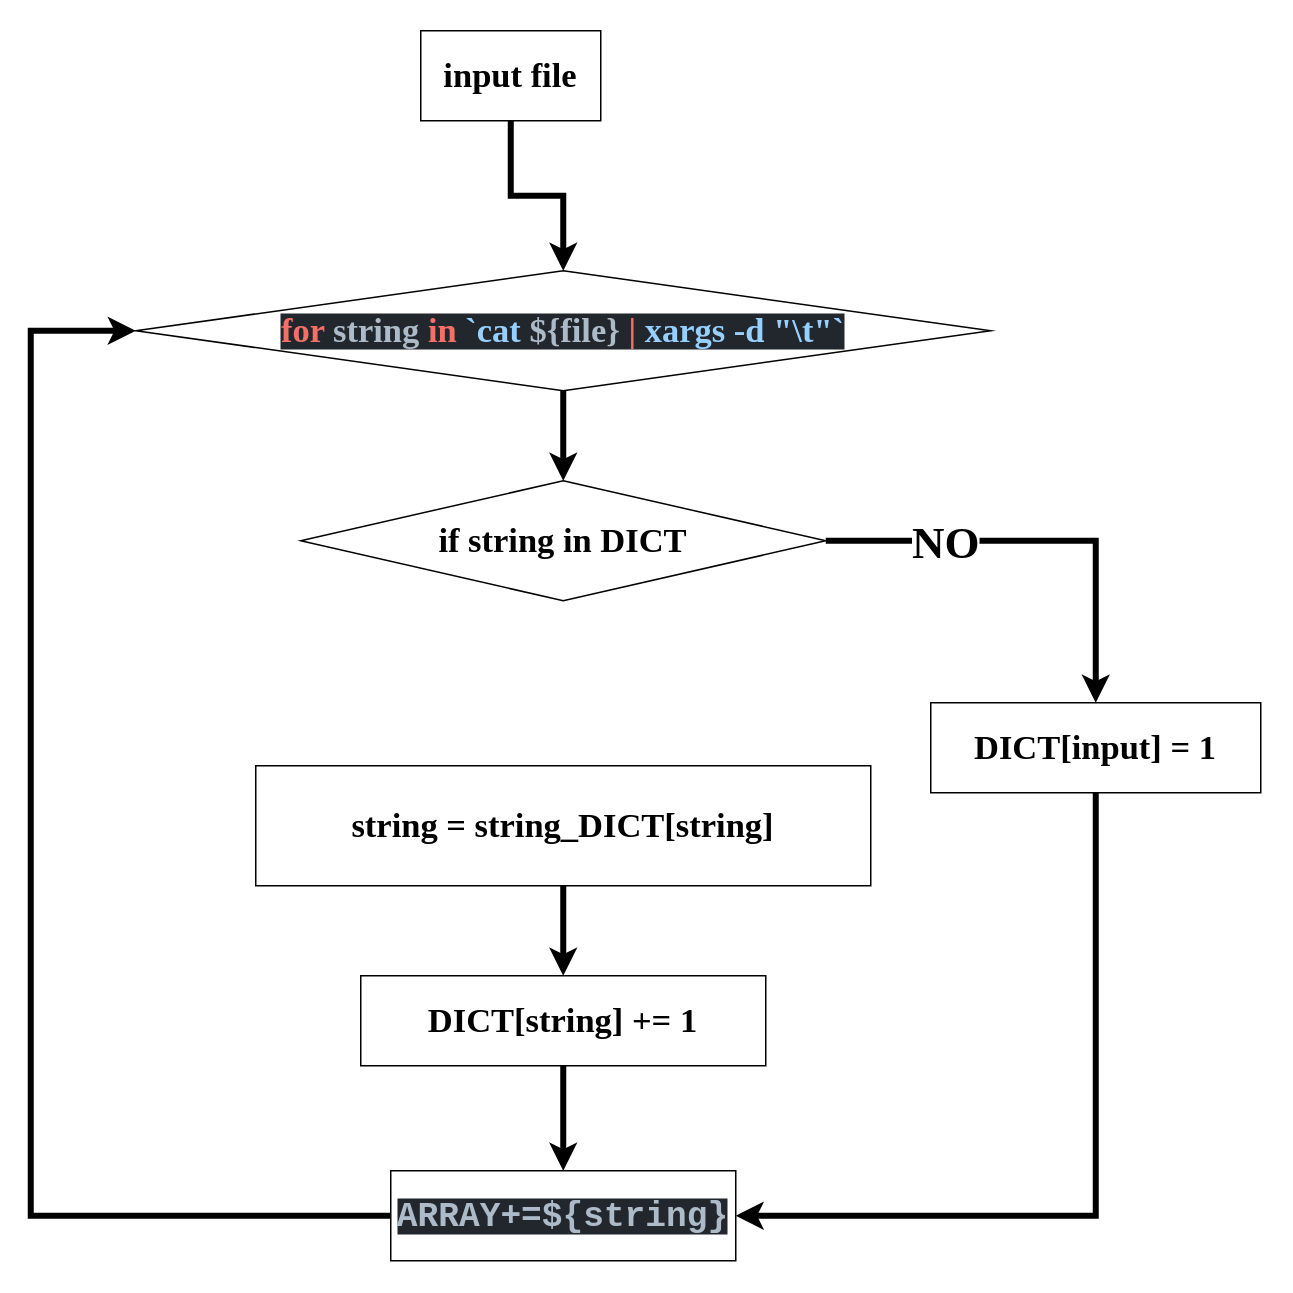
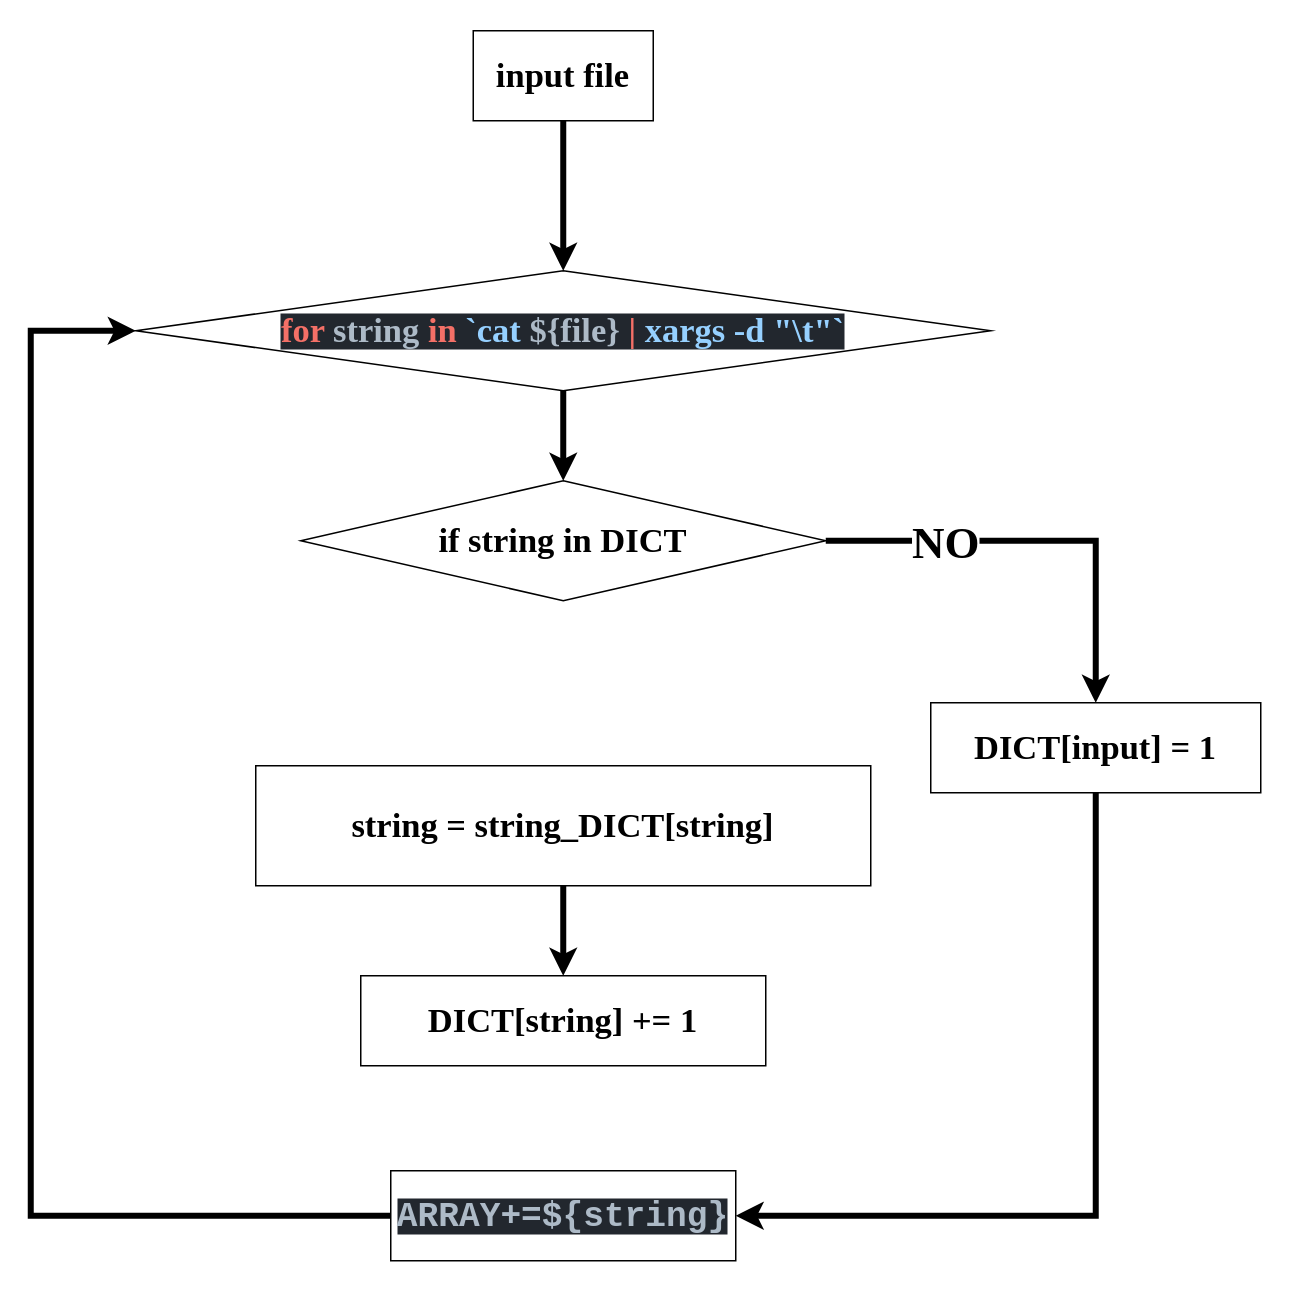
(511, 76) -> (563, 76)
(563, 1109) -> none
